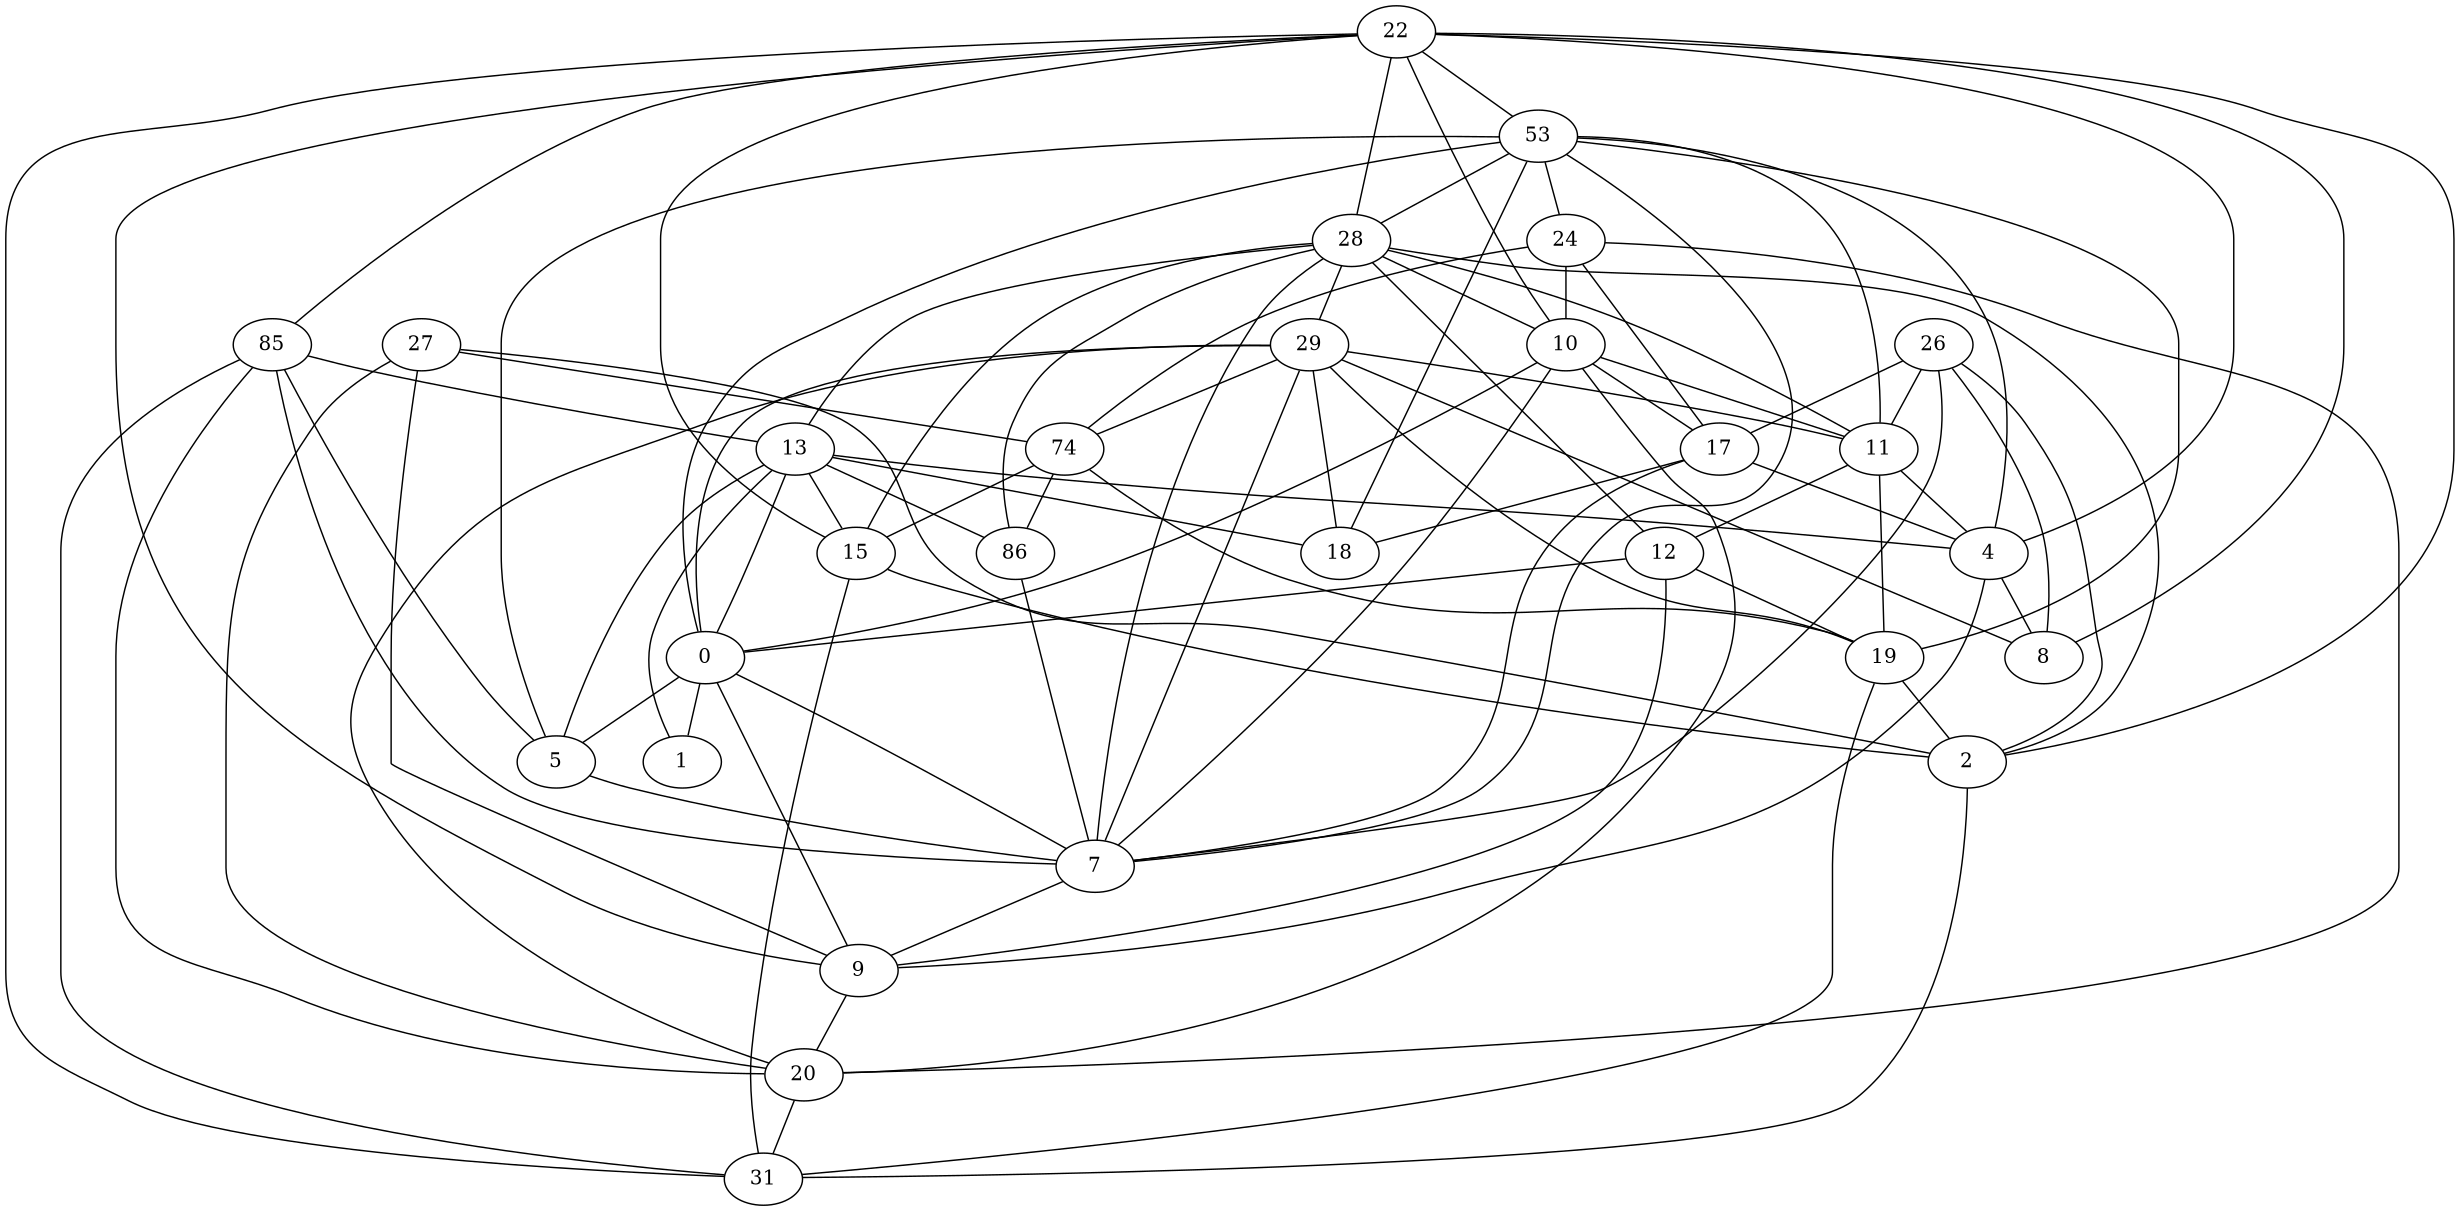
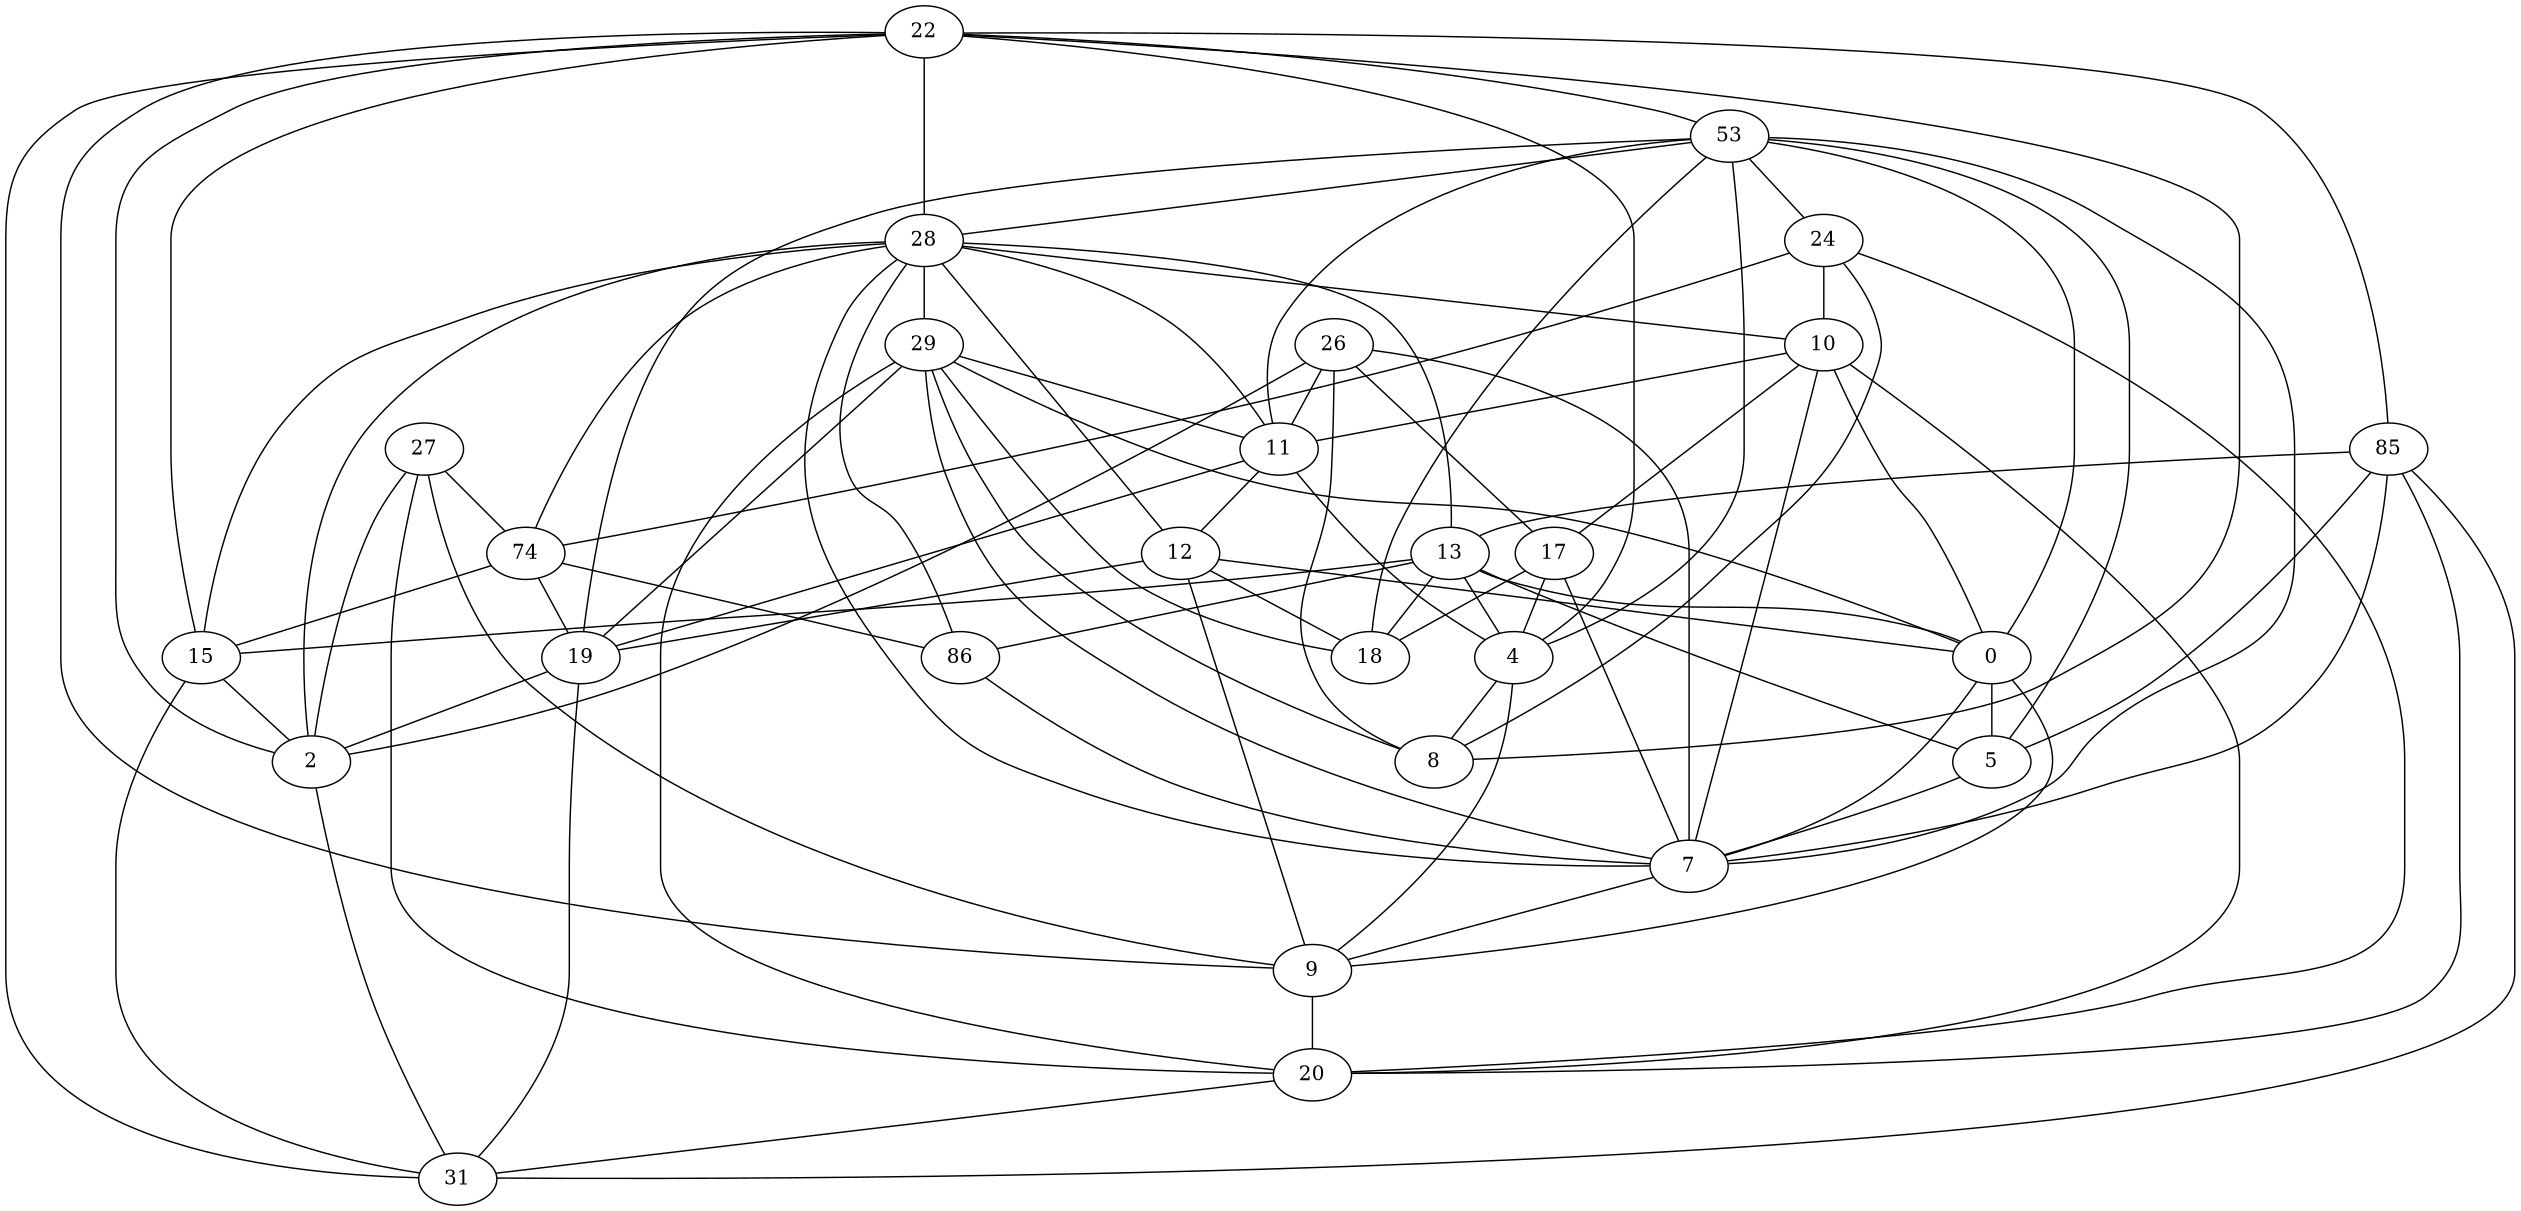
(1473, 192) -> none
(1643, 345) -> (1745, 550)
(1187, 397) -> (650, 349)
none -> (1276, 606)
(682, 762) -> none
